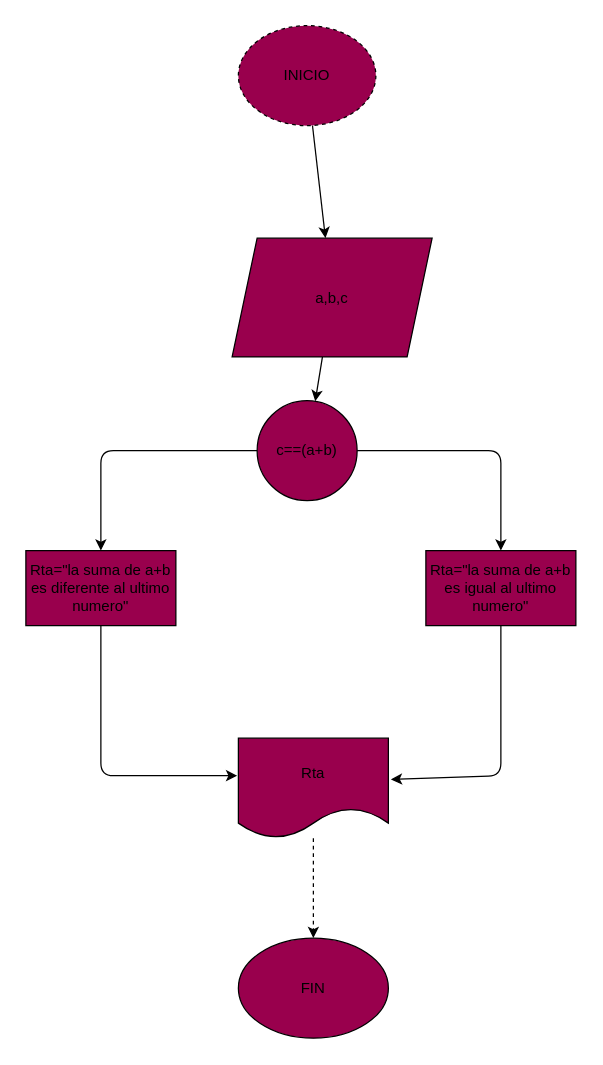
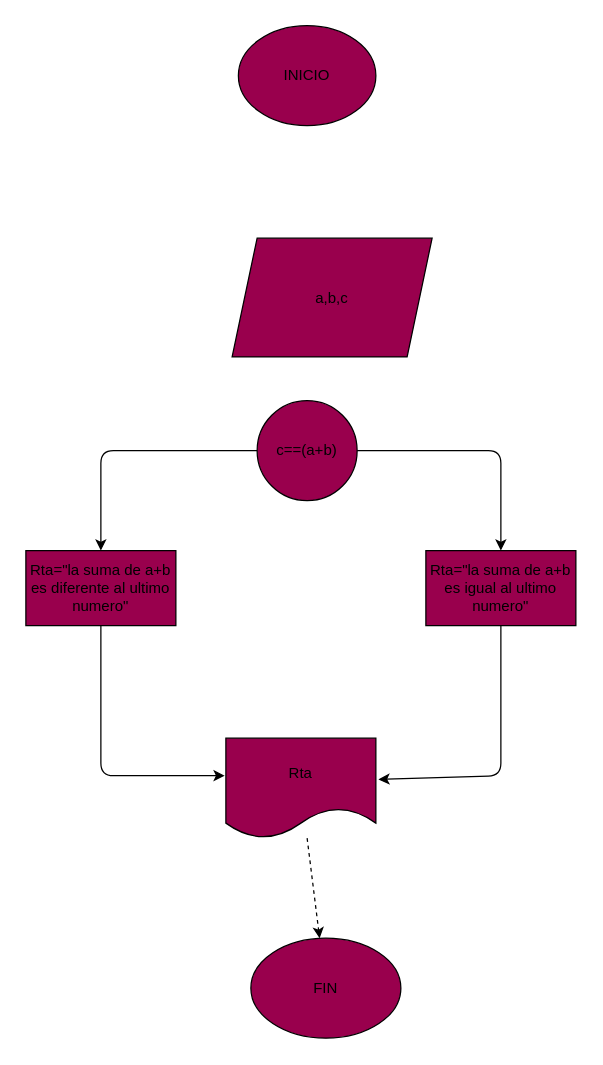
(307, 76) -> (307, 76)
(318, 177) -> none
(319, 375) -> none
(313, 788) -> (301, 788)
(313, 988) -> (326, 988)
